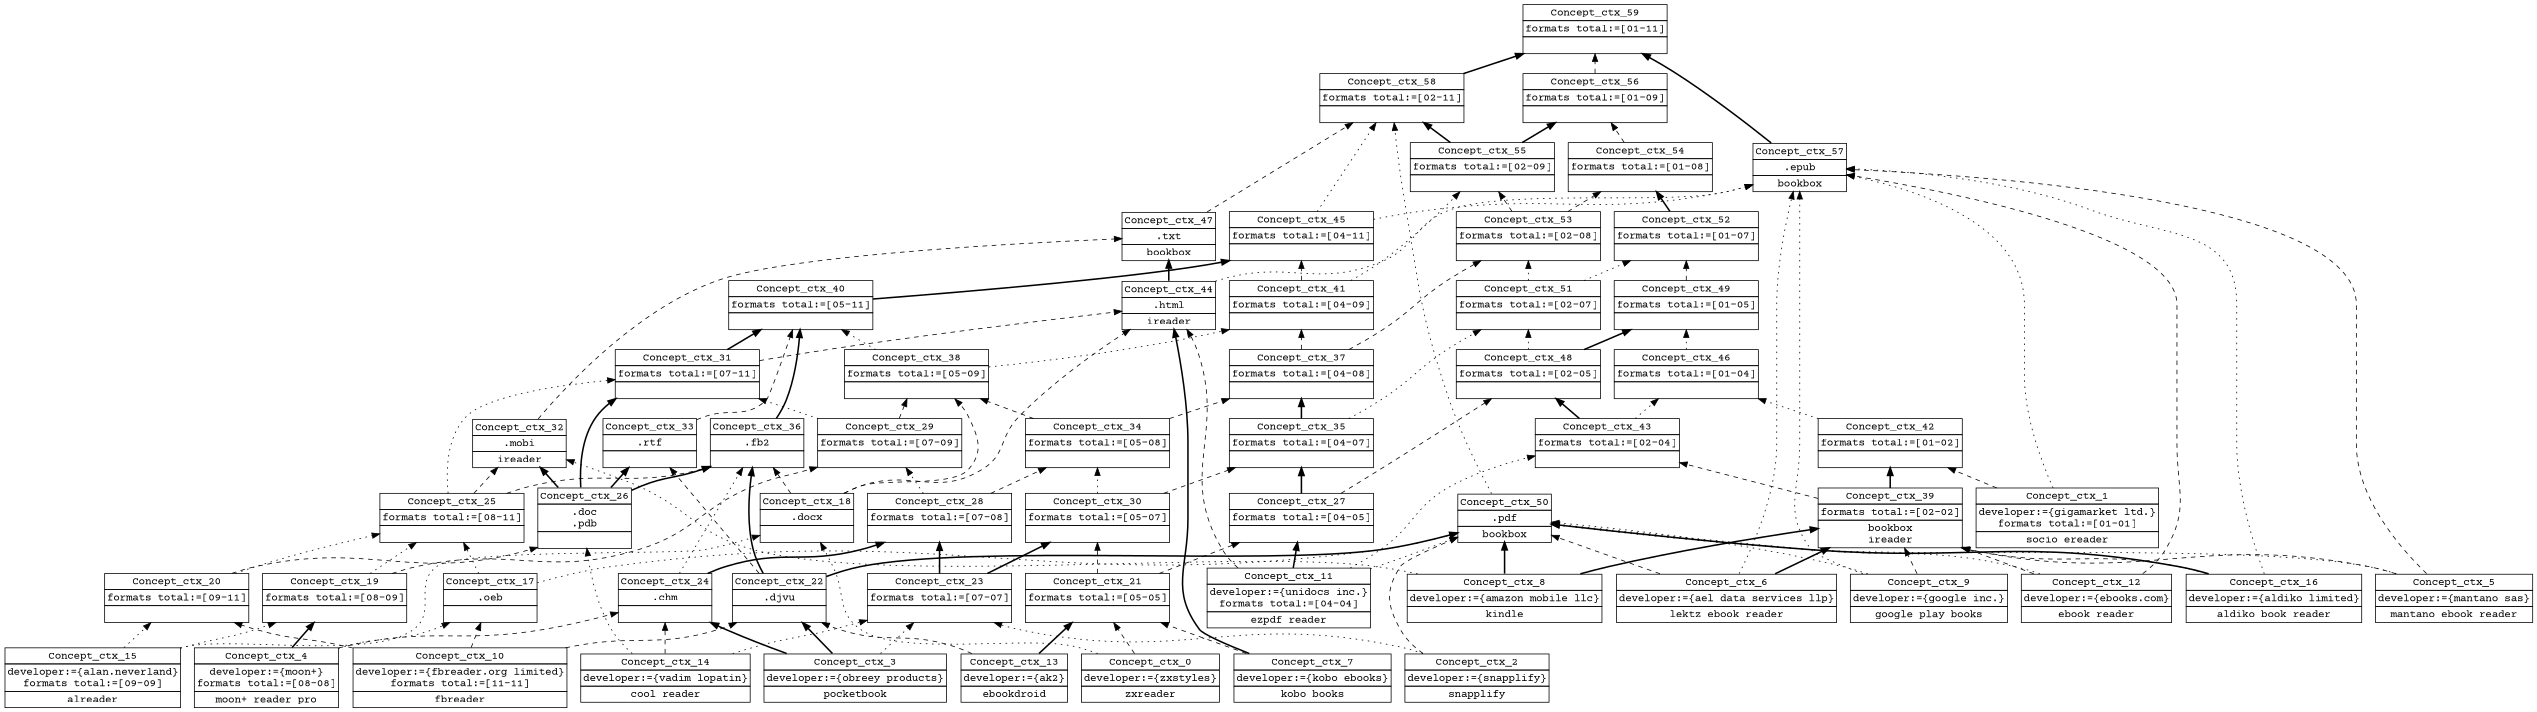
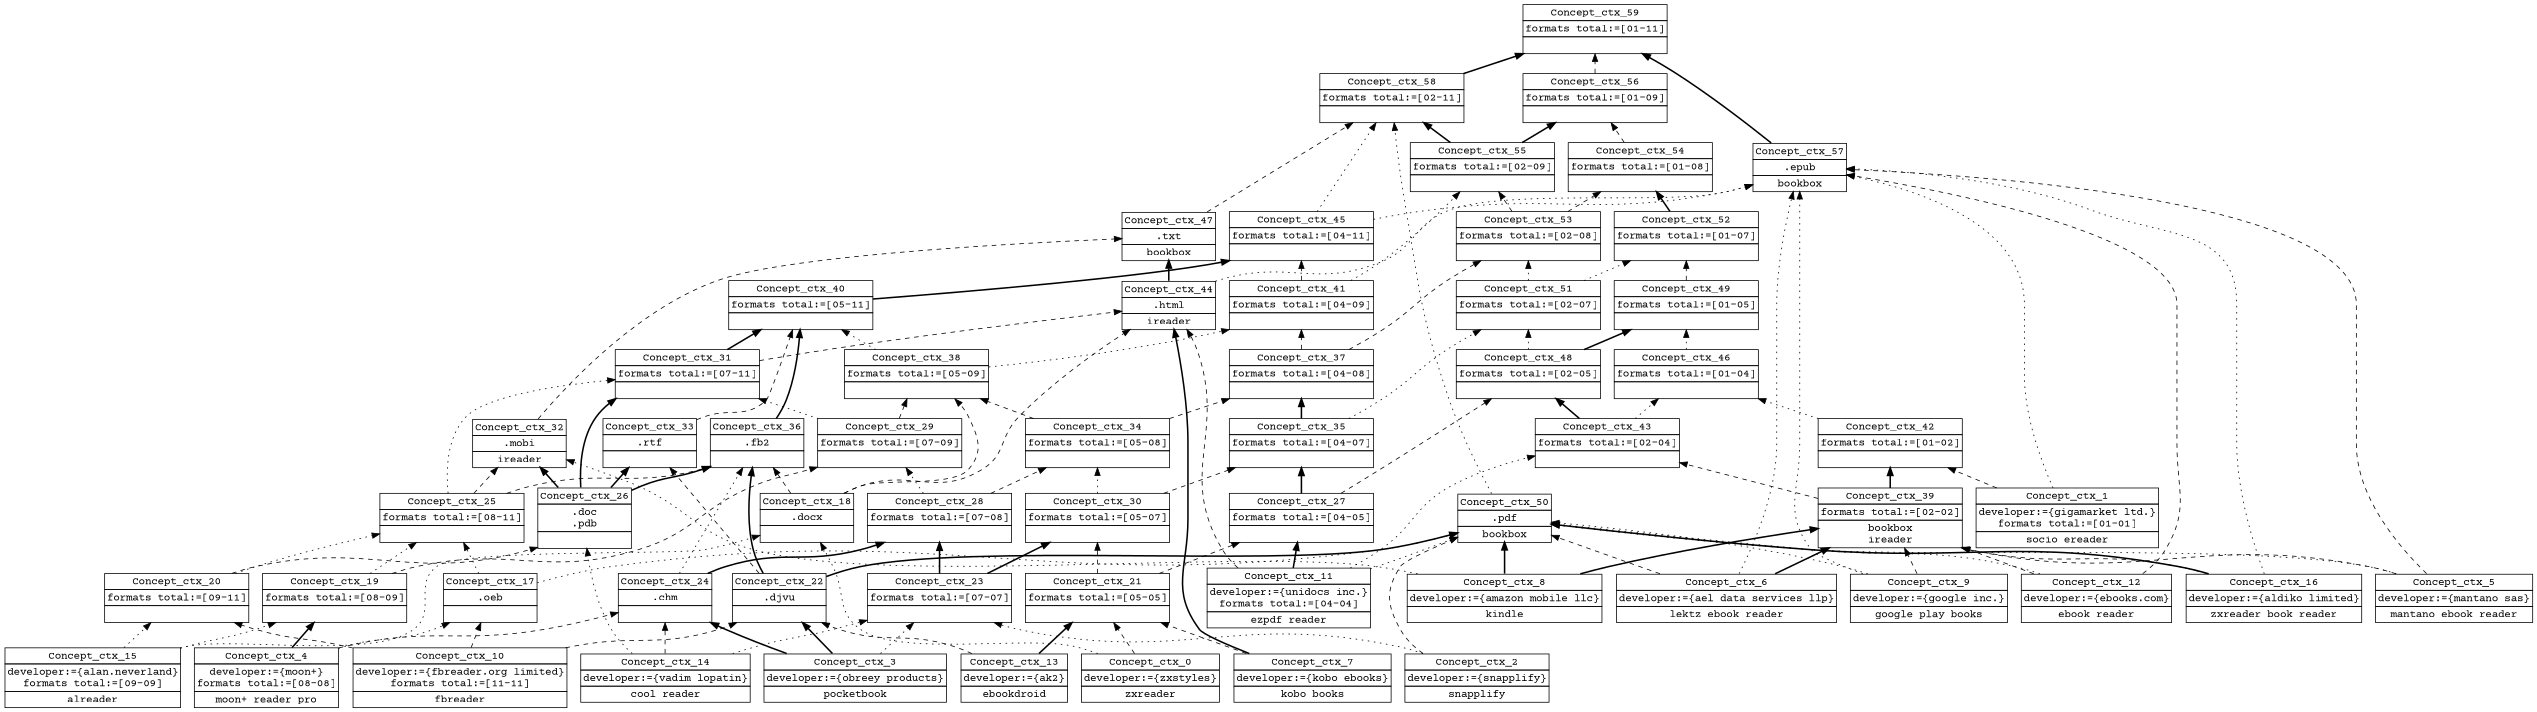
(2274, 614) -> (2274, 614)
